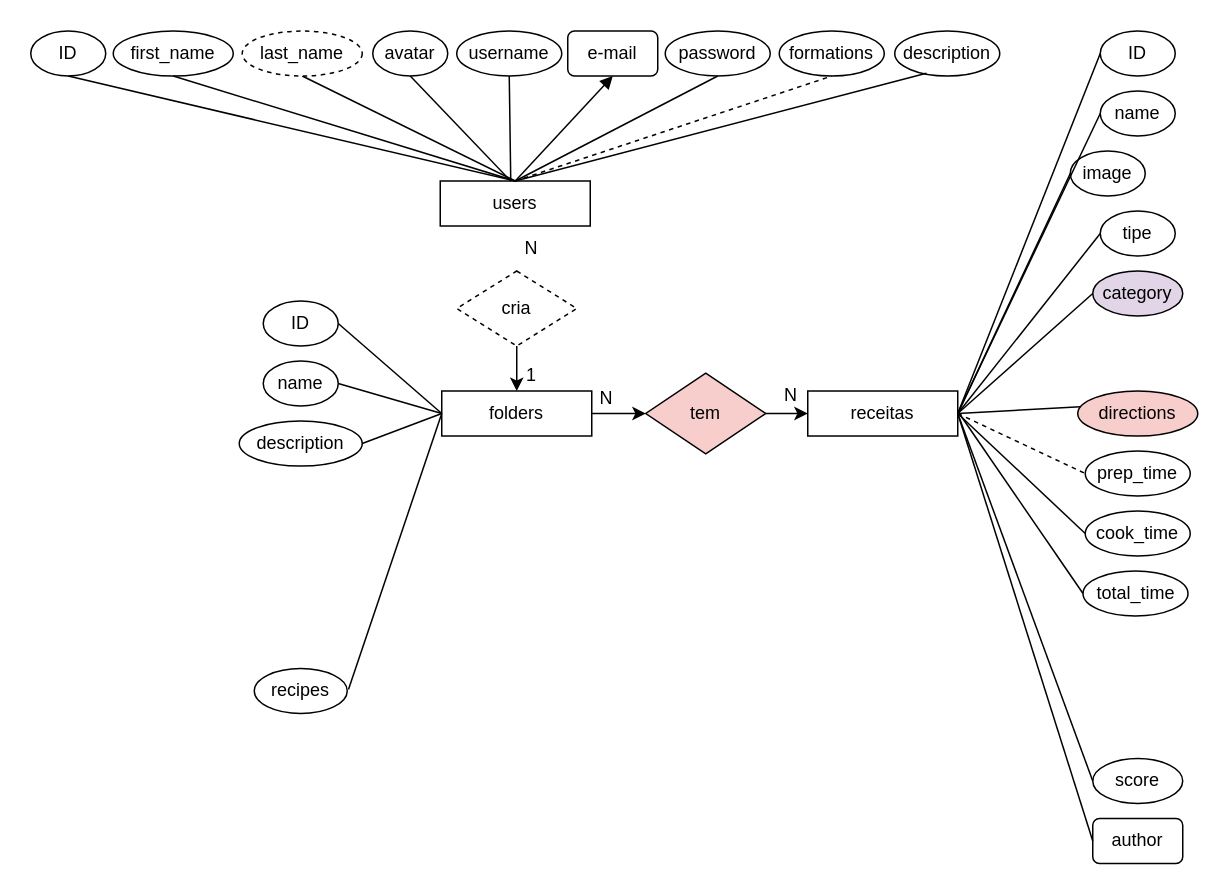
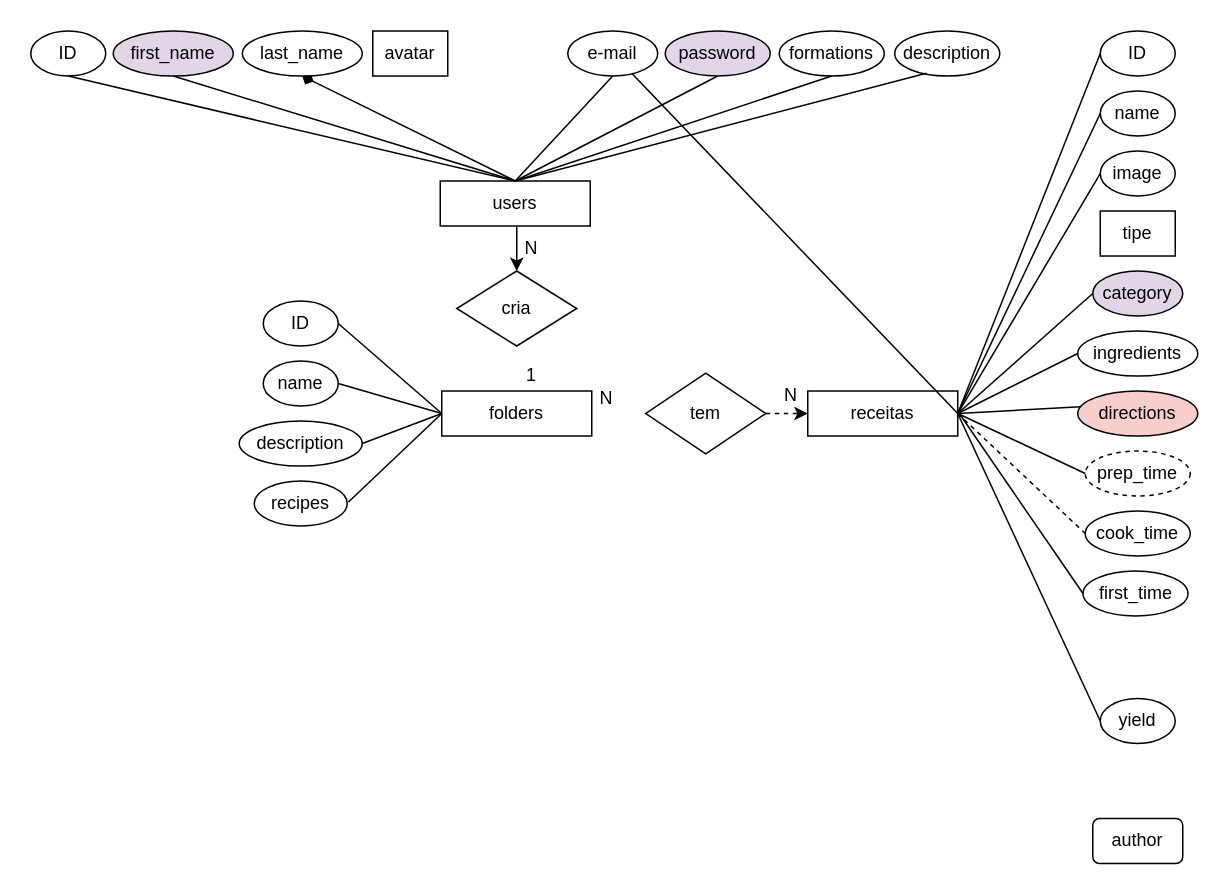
(173, 53) -> (173, 53)
(302, 53) -> (302, 53)
(410, 53) -> (410, 53)
(509, 53) -> none
(613, 53) -> (613, 53)
(718, 53) -> (718, 53)
(308, 78) -> (314, 81)
(604, 85) -> (607, 82)
(688, 123) -> (688, 123)
(456, 124) -> none
(510, 125) -> none
(1108, 173) -> (1138, 173)
(1138, 233) -> (1138, 233)
none -> (517, 243)
(517, 308) -> (517, 308)
(1033, 318) -> (794, 242)
none -> (1138, 353)
(517, 374) -> none
none -> (1020, 382)
(620, 413) -> none
(706, 413) -> (706, 413)
(781, 413) -> (781, 413)
(1024, 445) -> (1024, 445)
(1138, 473) -> (1138, 473)
(1026, 478) -> (1026, 478)
none -> (1033, 576)
(1136, 593) -> (1136, 593)
(1031, 612) -> none
(1032, 650) -> none
(301, 691) -> (301, 503)
none -> (1138, 721)
(1138, 781) -> none
